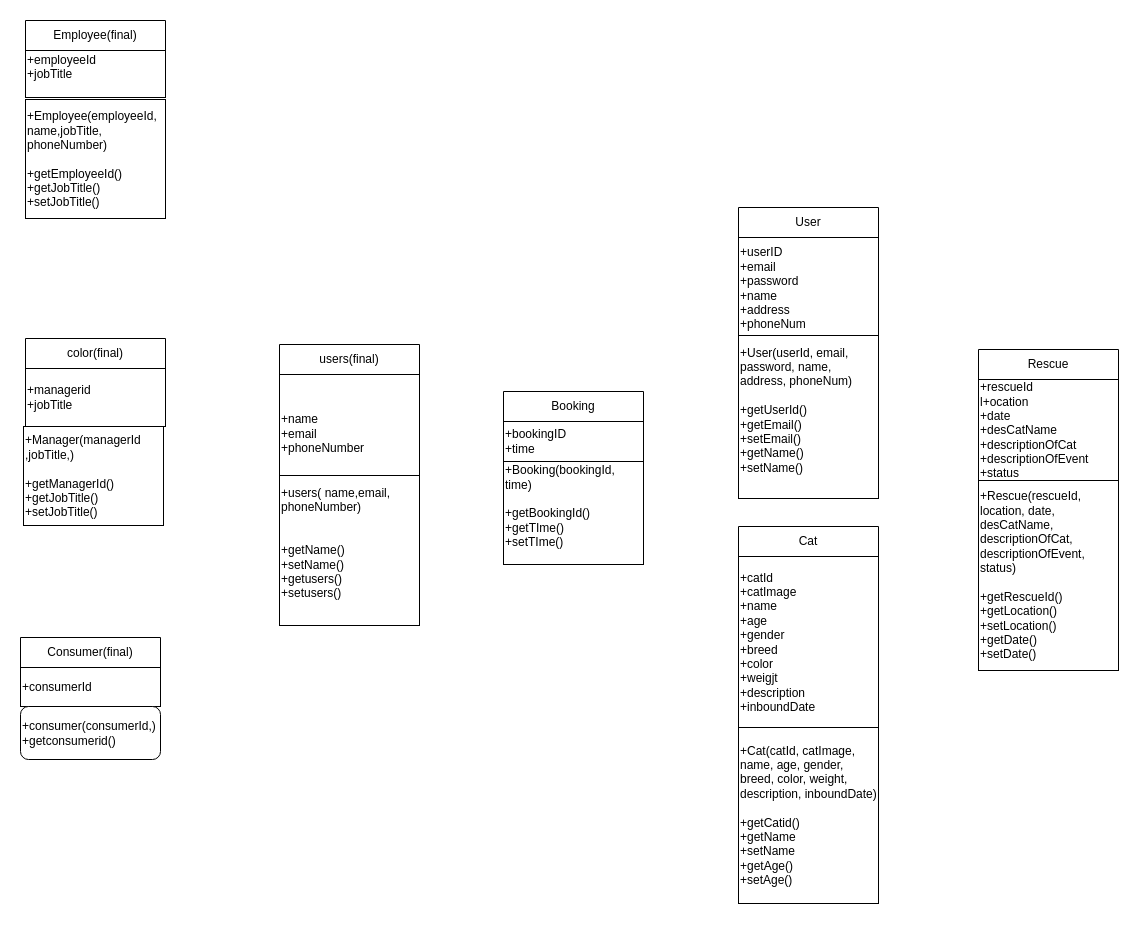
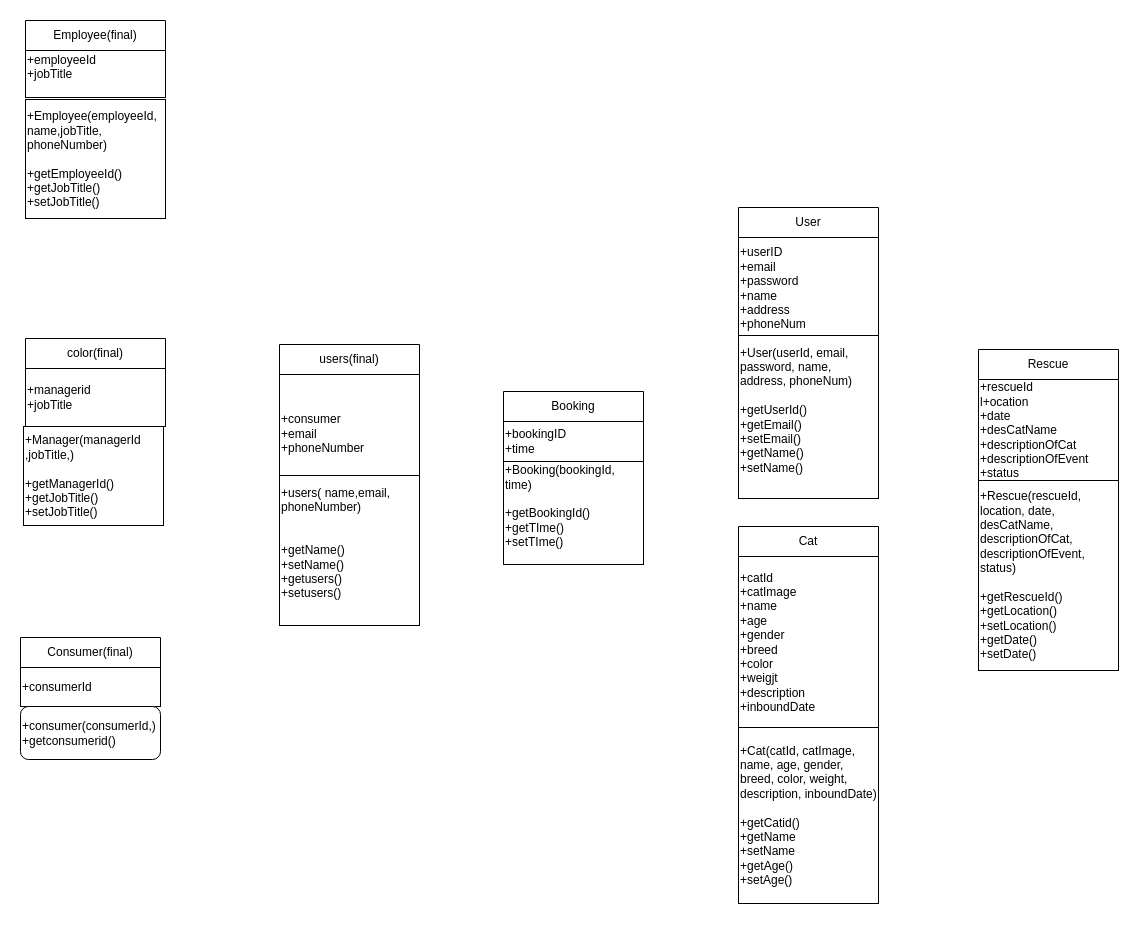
(322, 427) -> (322, 427)
